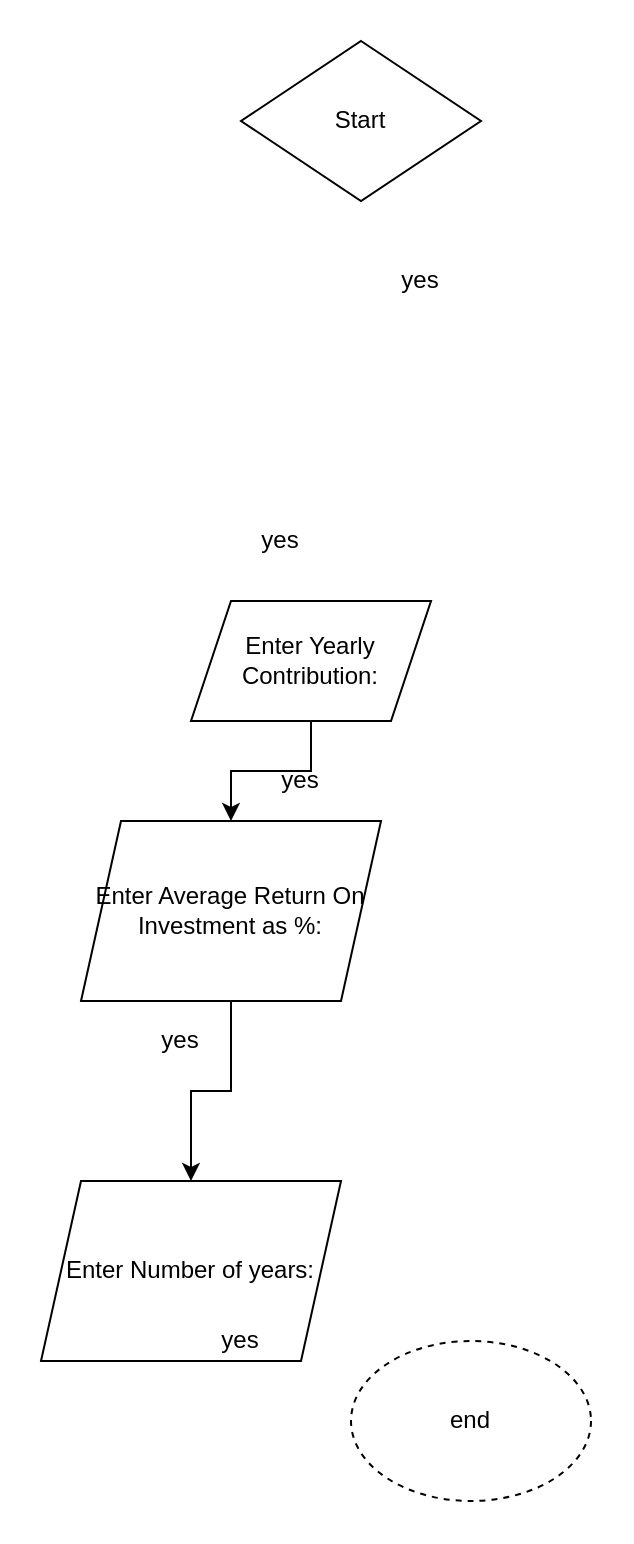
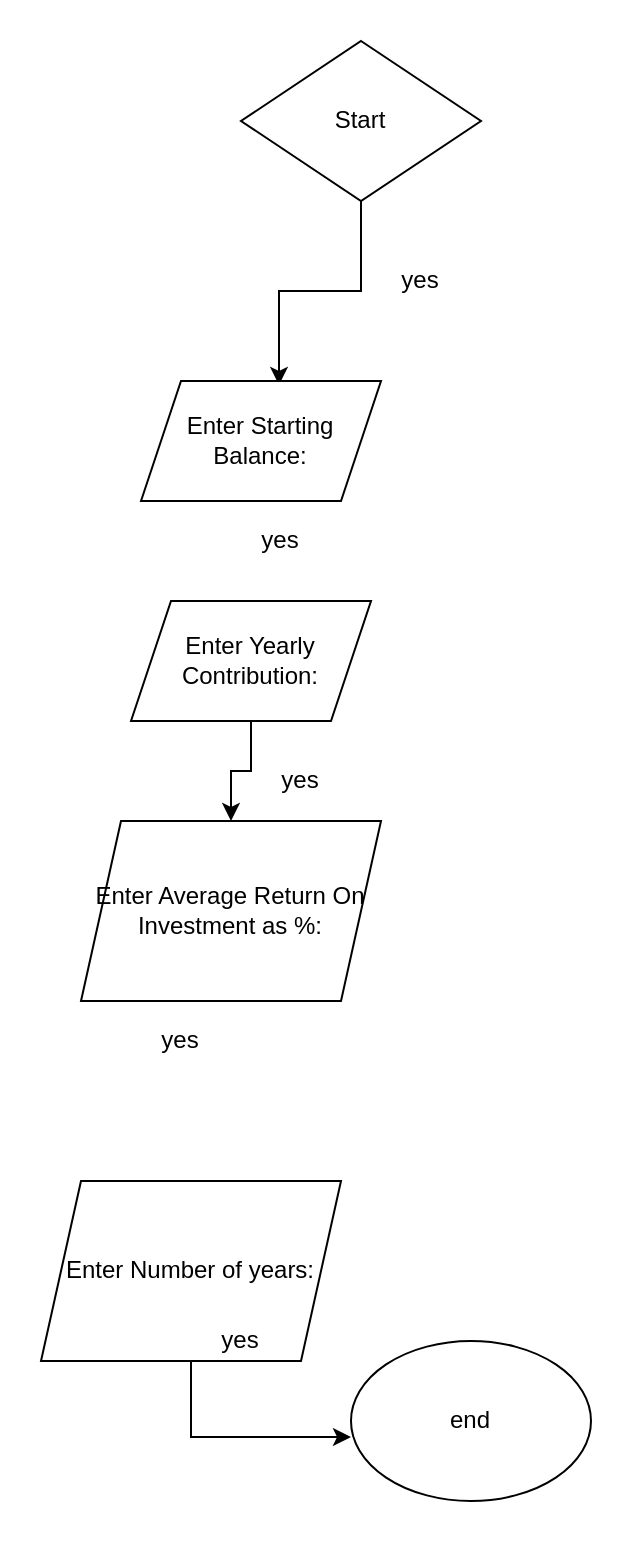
none -> (325, 291)
none -> (261, 441)
(311, 661) -> (251, 661)
(218, 1091) -> none
(471, 1421) -> (471, 1421)
none -> (226, 1437)
